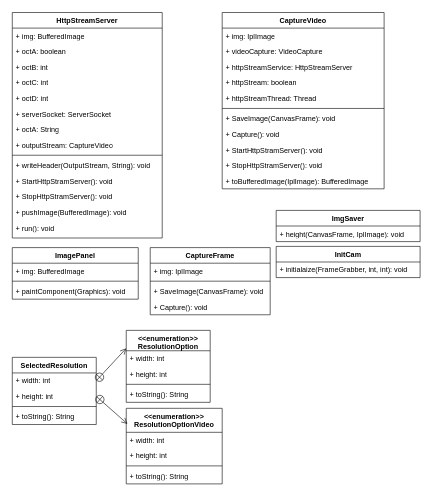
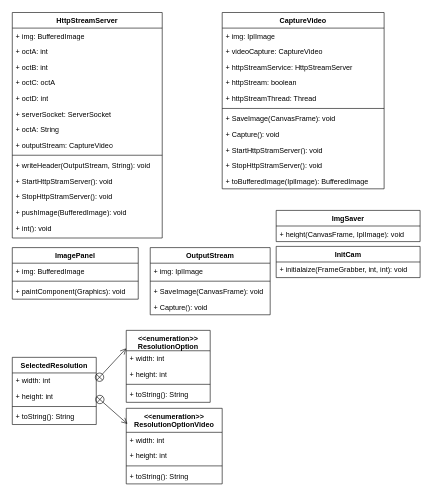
(42, 52) -> (34, 52)
(278, 52) -> (278, 52)
(34, 83) -> (37, 83)
(38, 228) -> (37, 228)
(210, 256) -> (210, 256)
